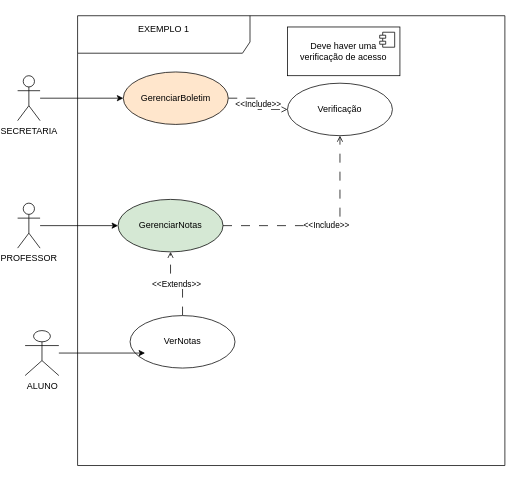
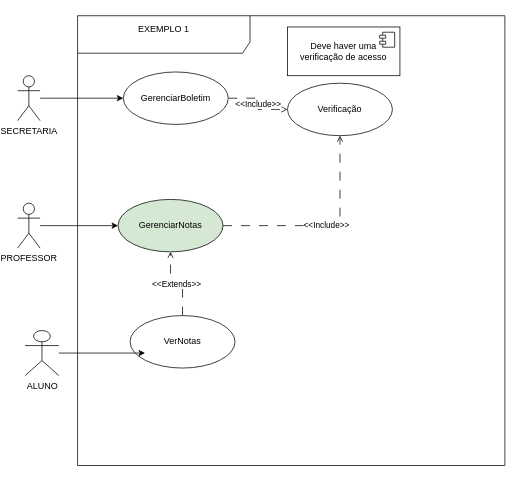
(176, 98) -> (176, 98)
